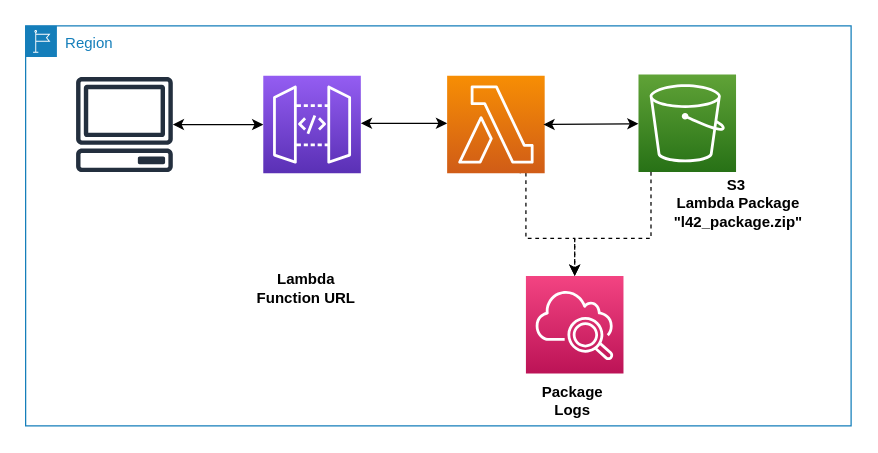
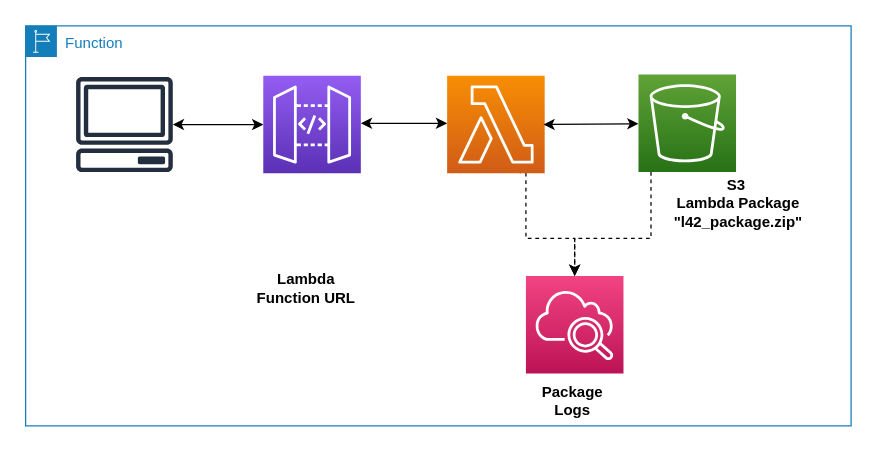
(89, 43) -> (97, 43)
